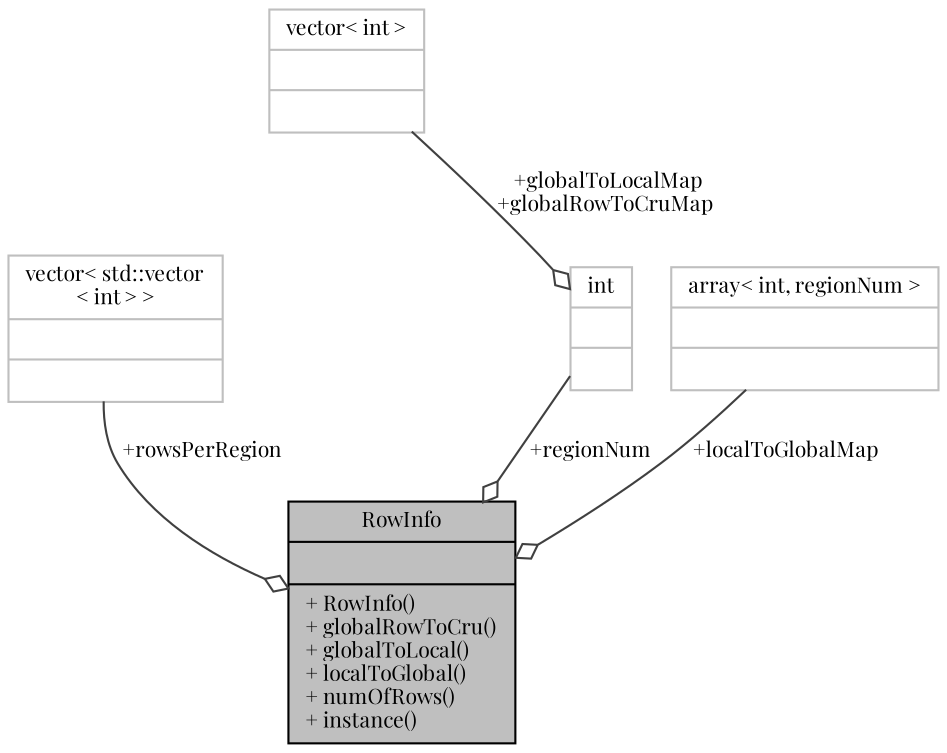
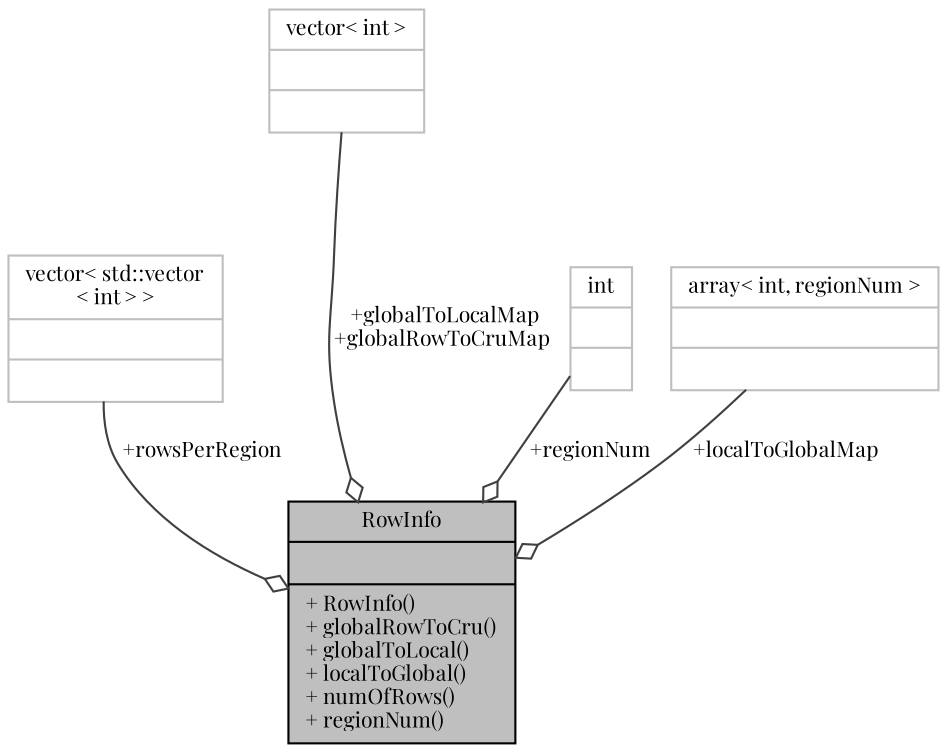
(484, 199) -> (331, 306)
(362, 721) -> (375, 721)
